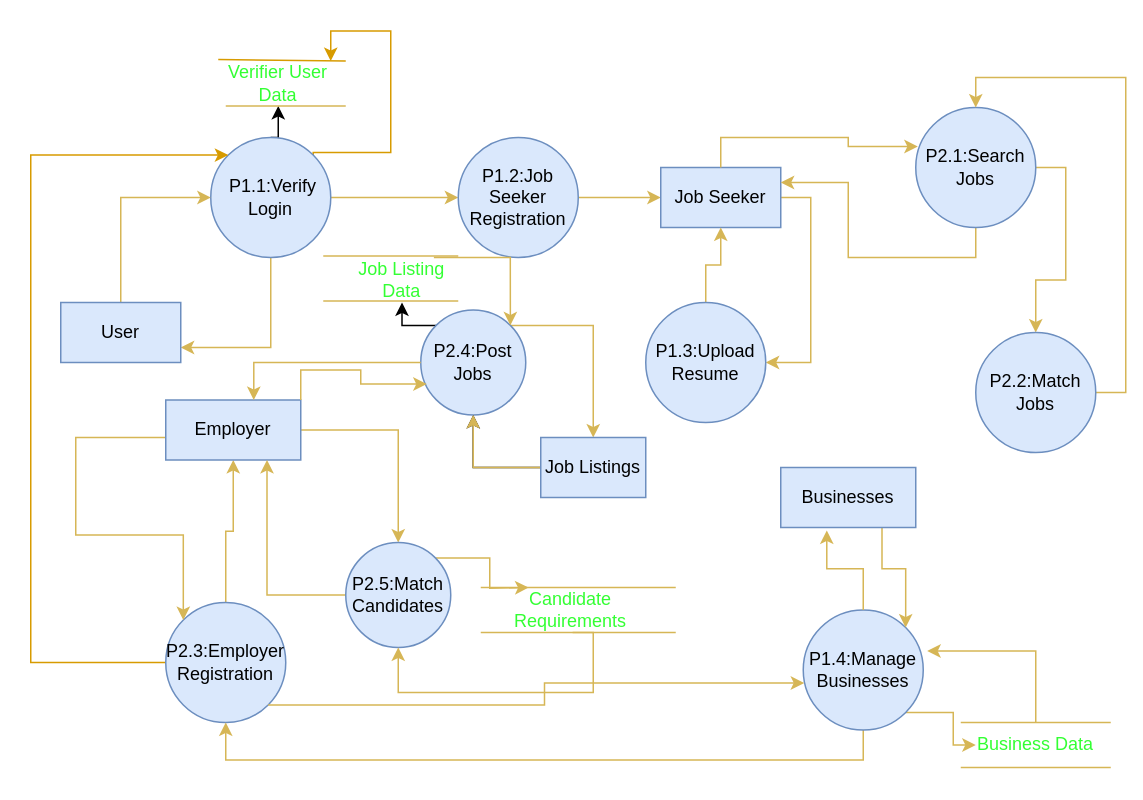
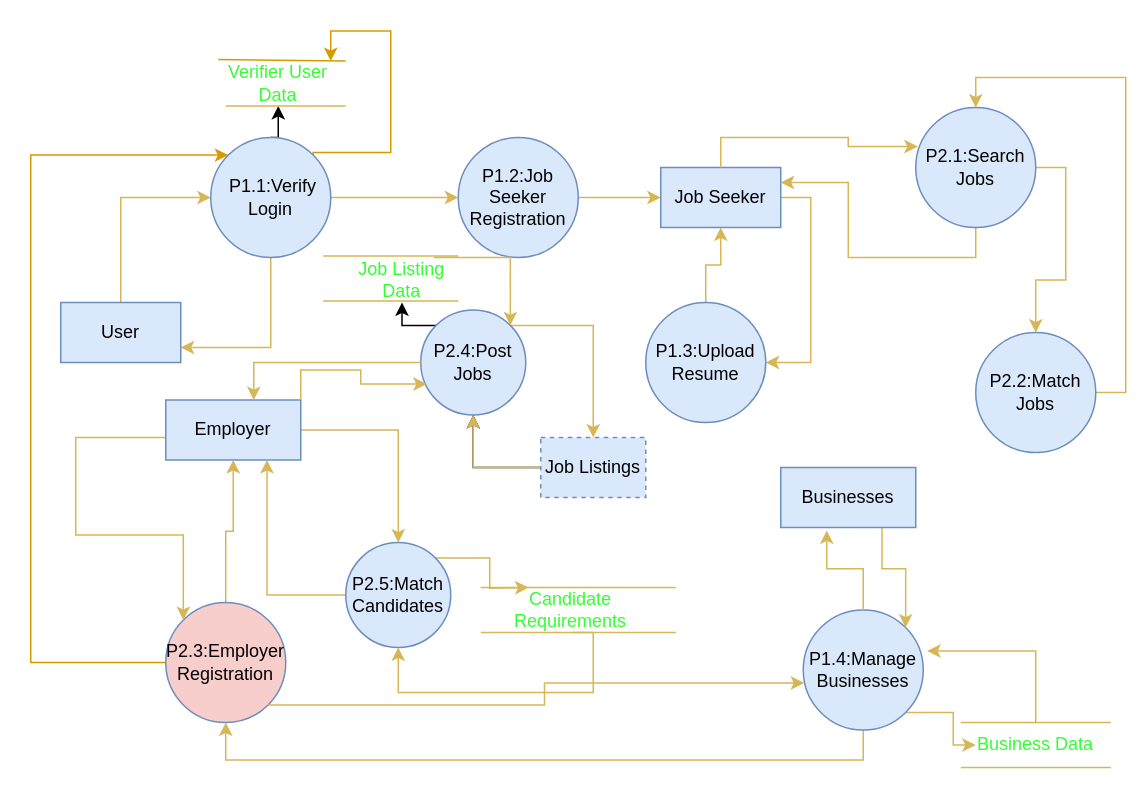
(593, 467) -> (593, 467)
(226, 662) -> (226, 662)
